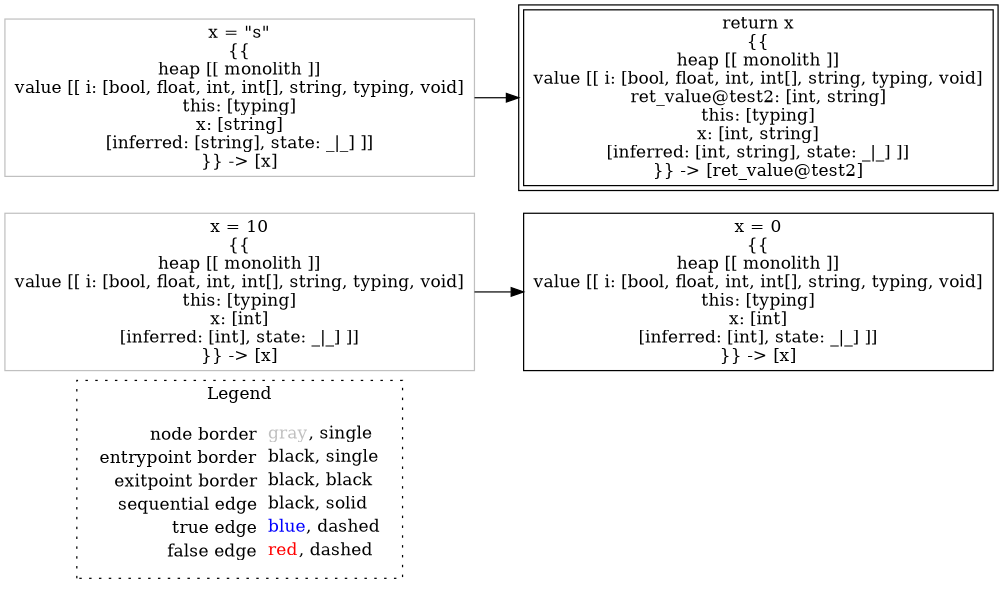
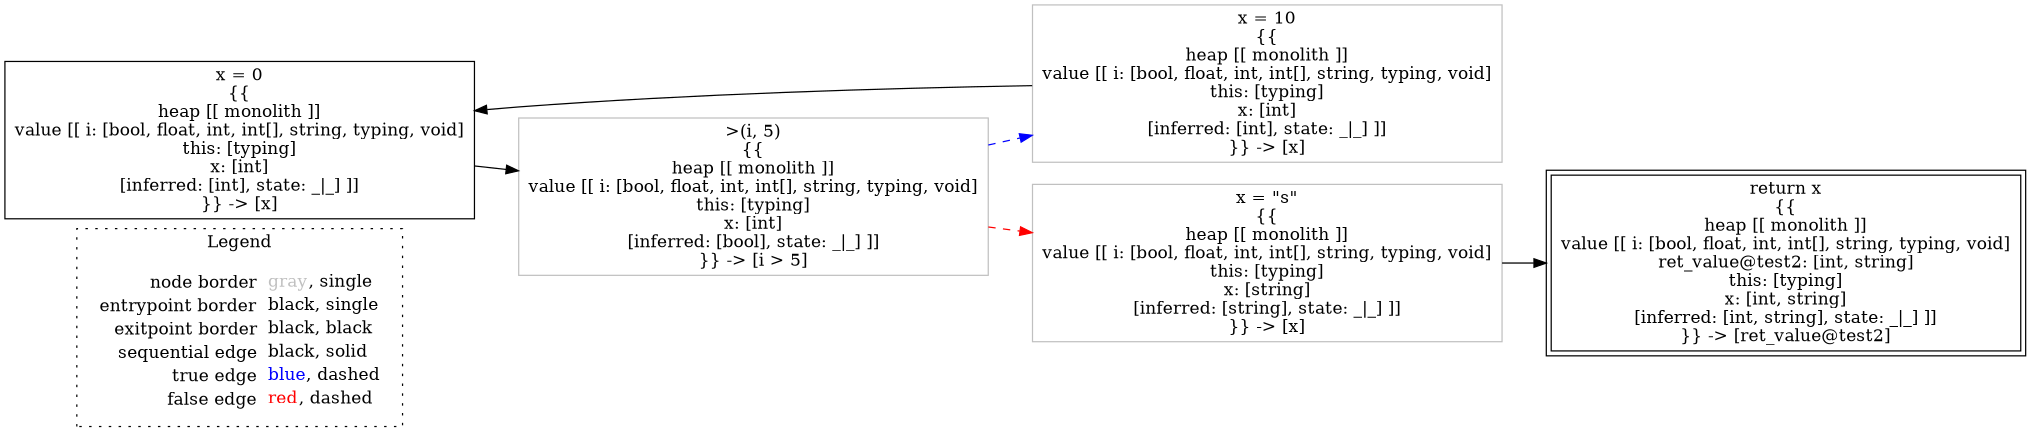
none -> (753, 197)
